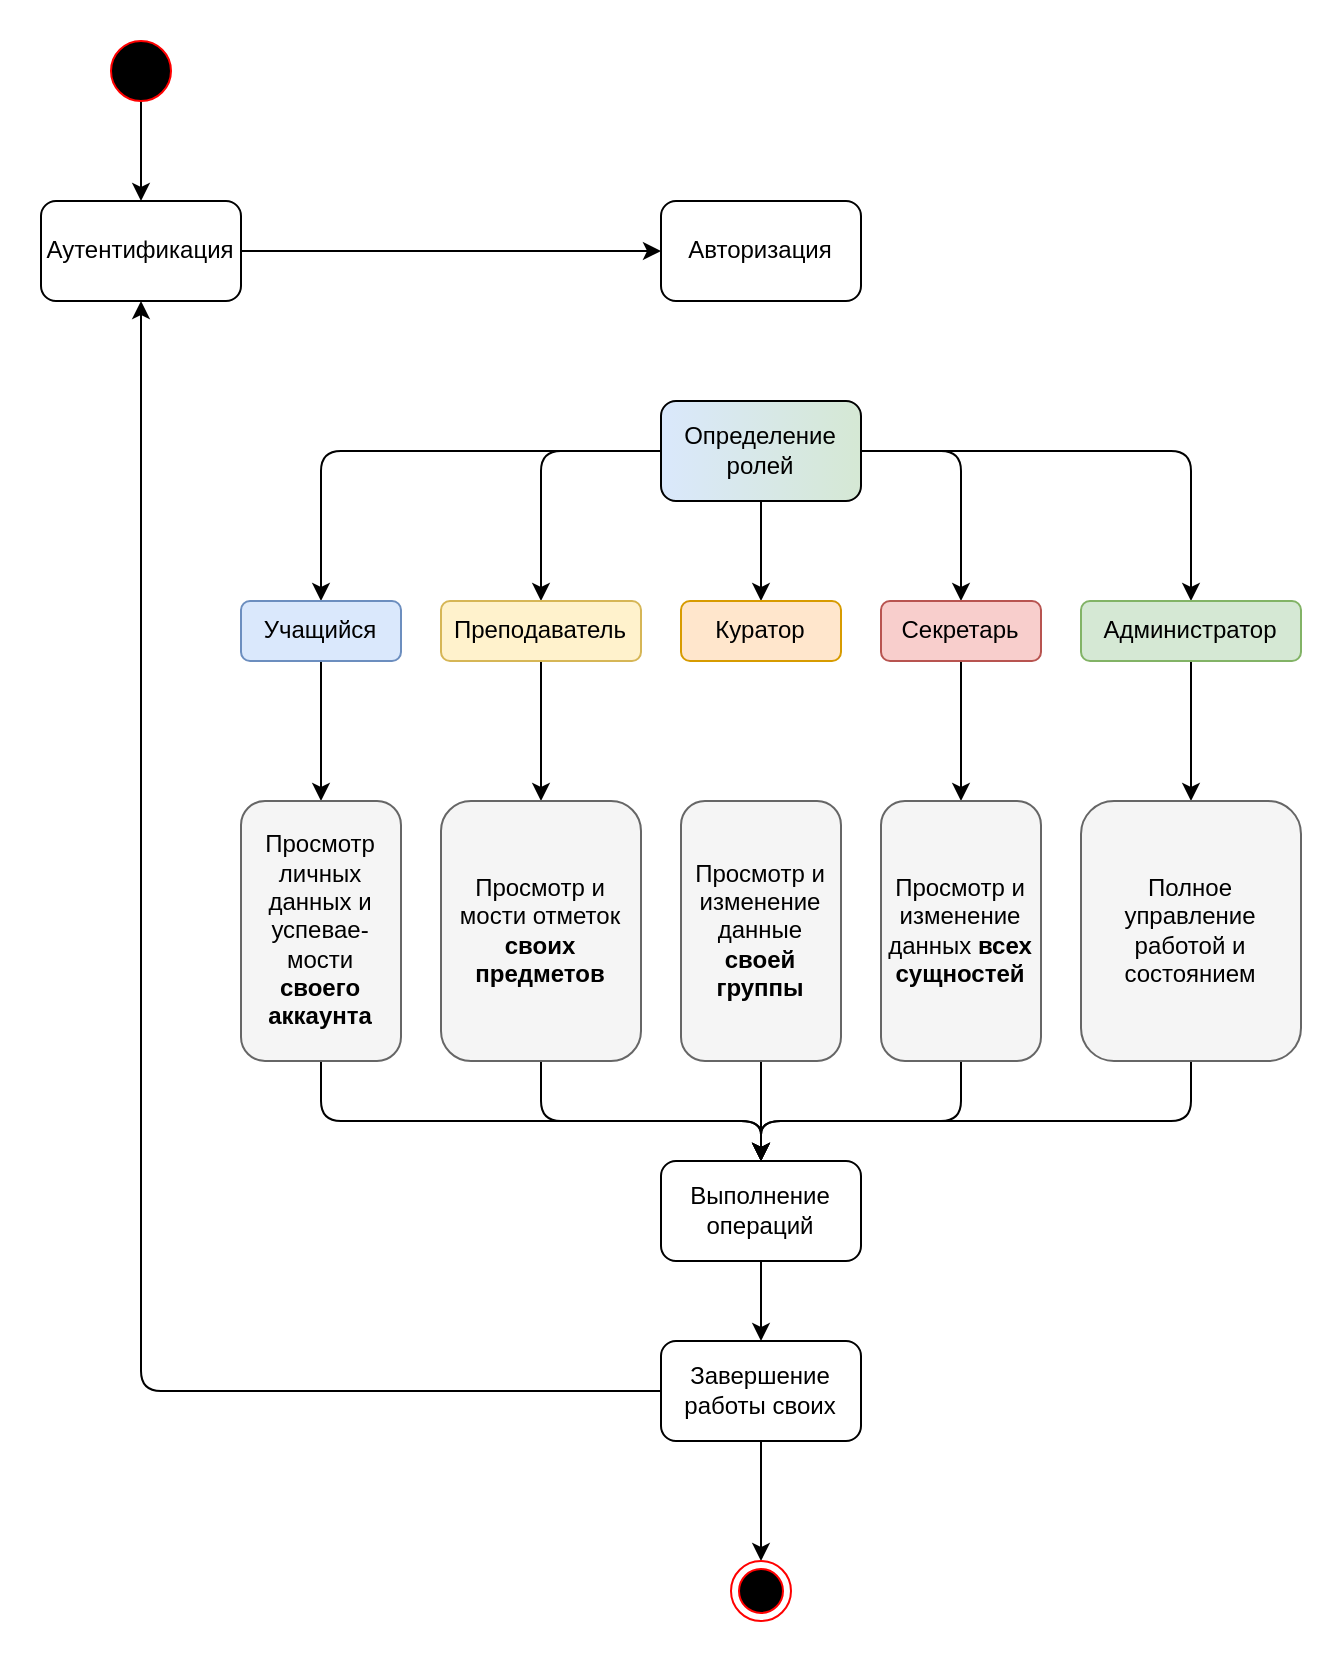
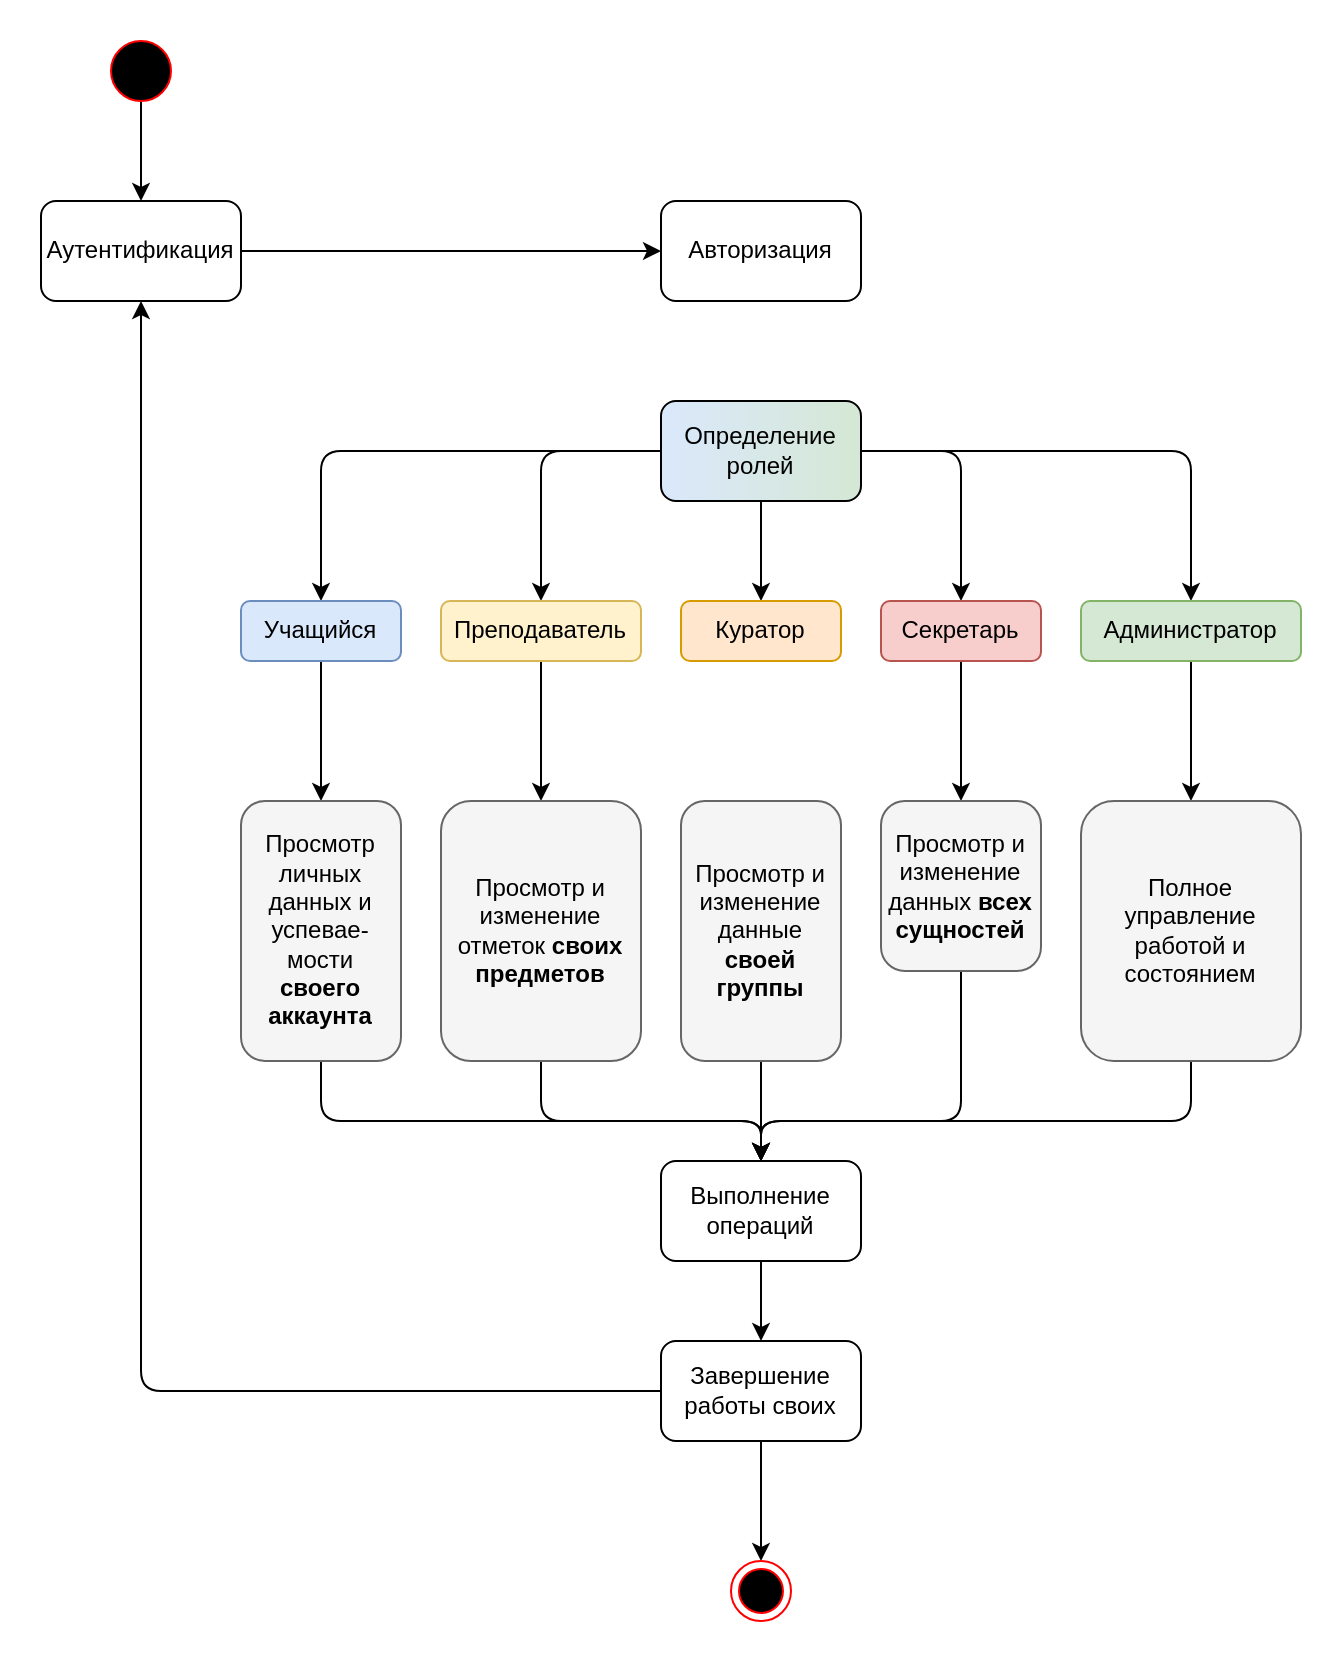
(541, 931) -> (541, 931)
(961, 931) -> (961, 886)
